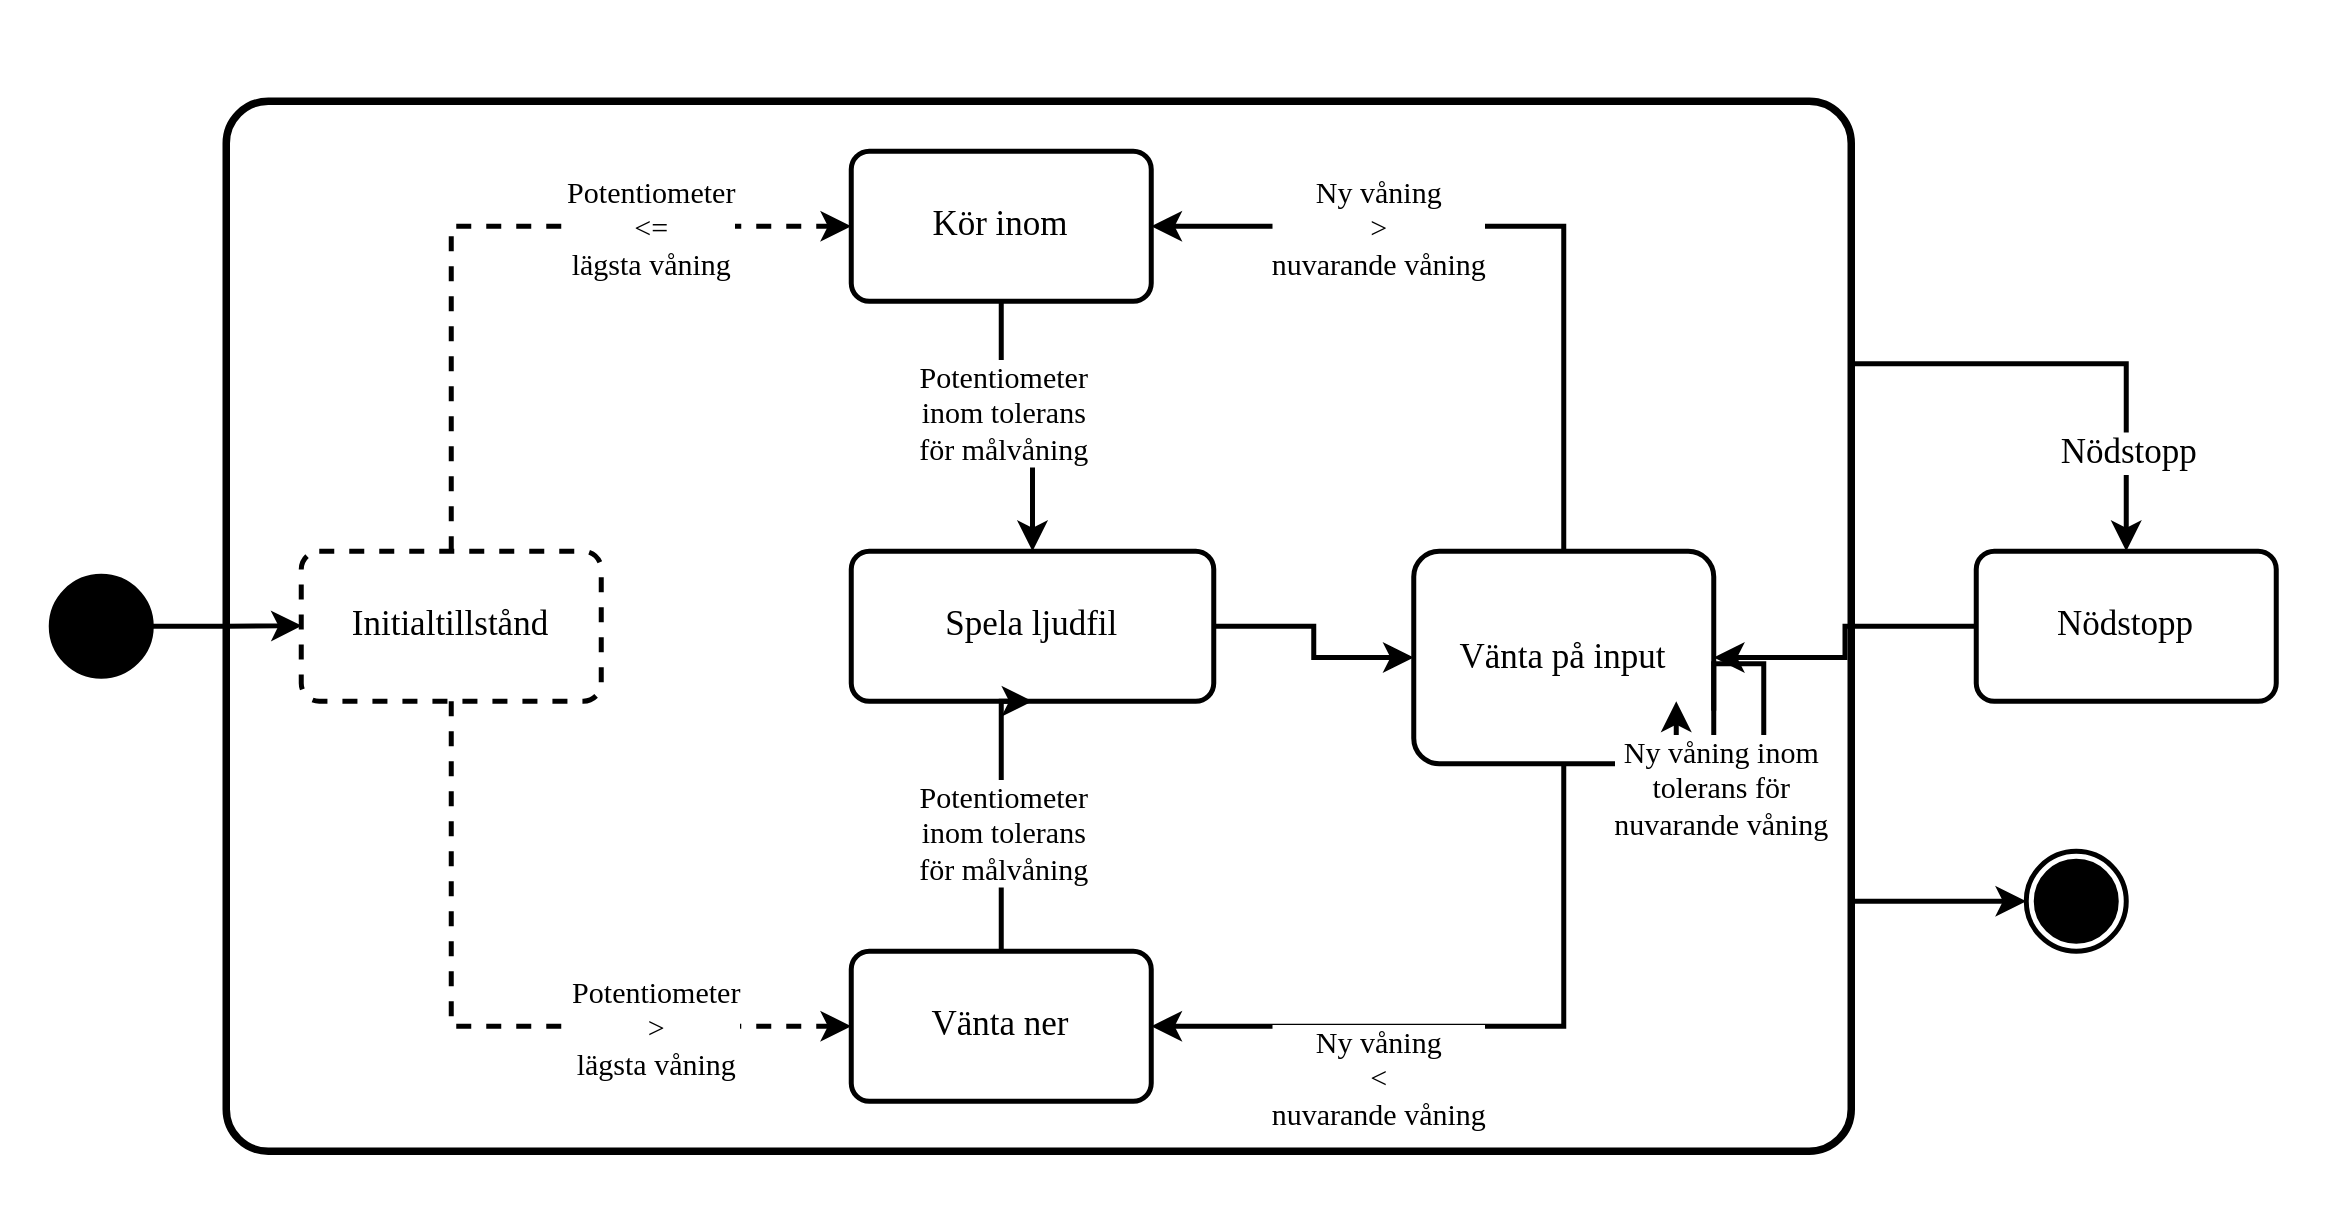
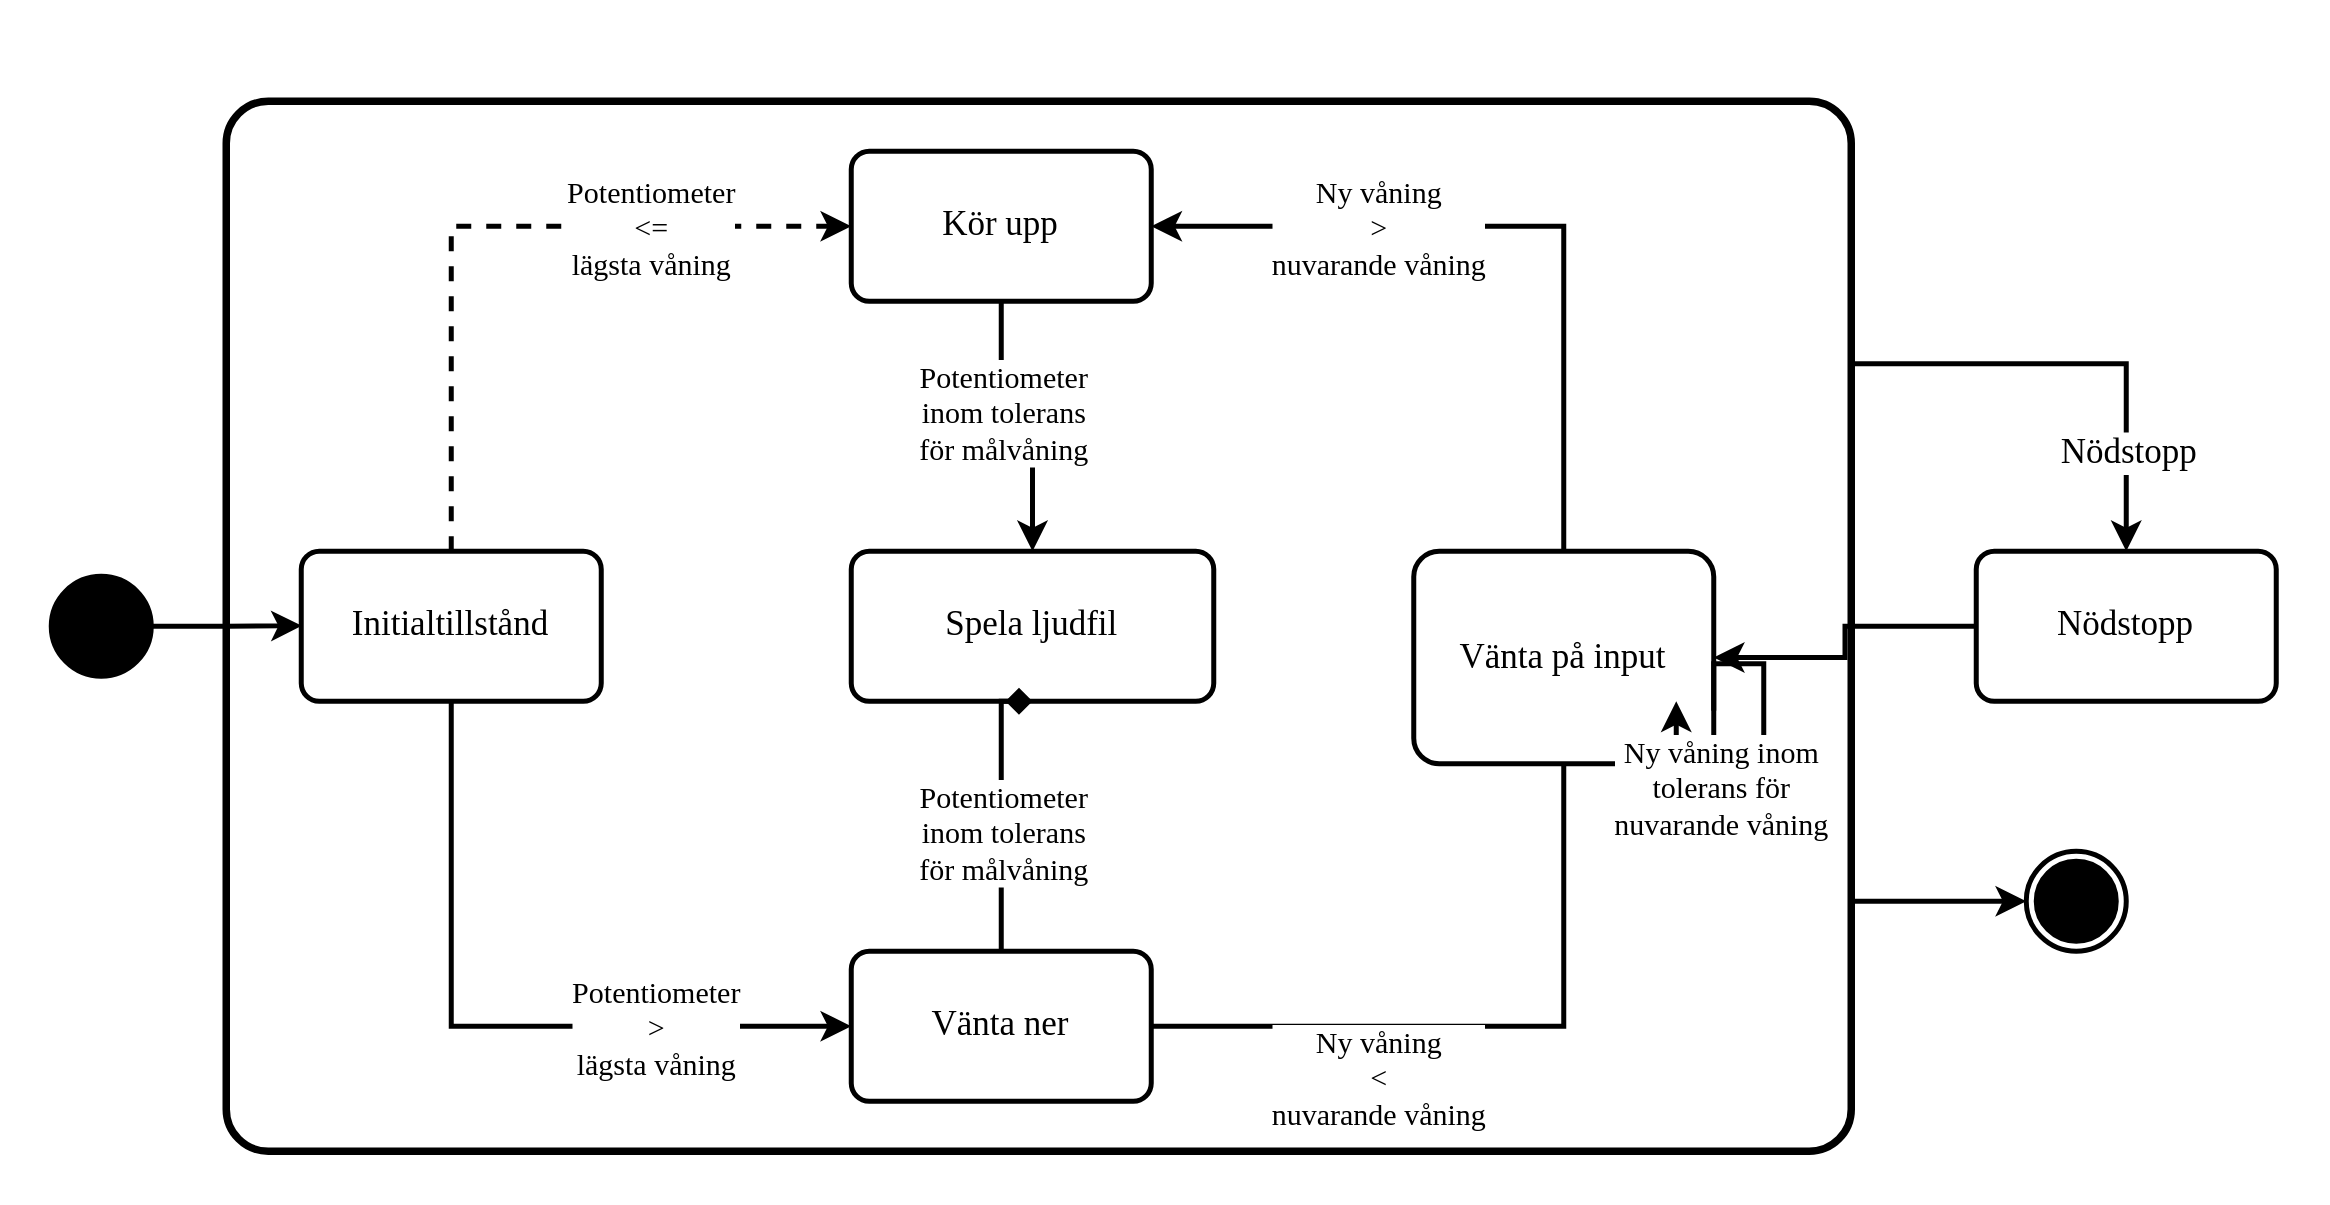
(1001, 226) -> (1001, 226)
(451, 626) -> (451, 626)
(1314, 631) -> none
(1001, 714) -> (1001, 714)
(451, 723) -> (451, 723)
(1175, 1026) -> (1155, 1026)
